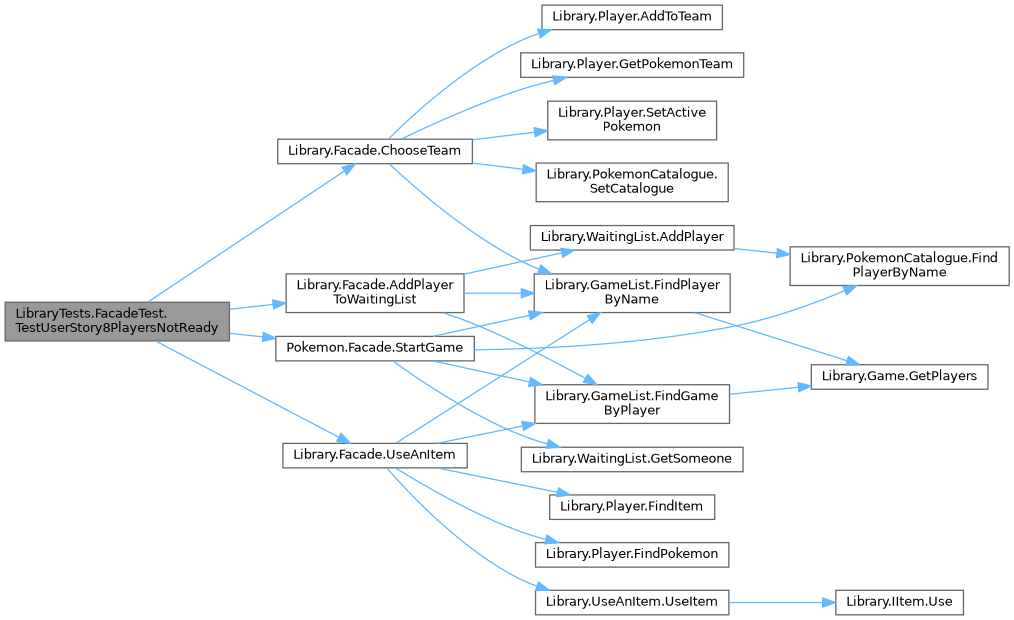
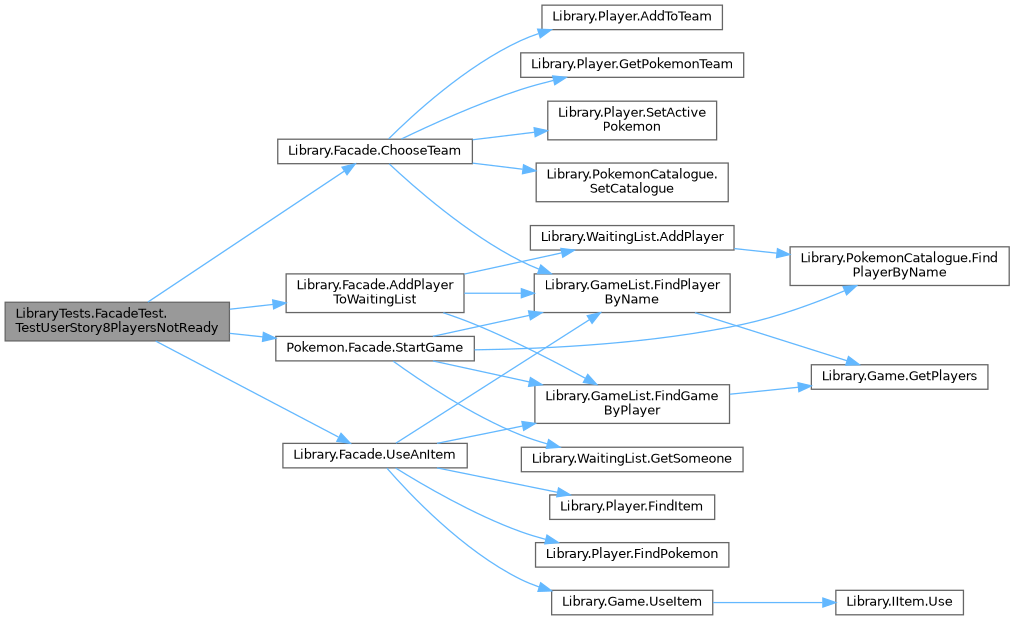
(632, 603) -> (632, 603)
